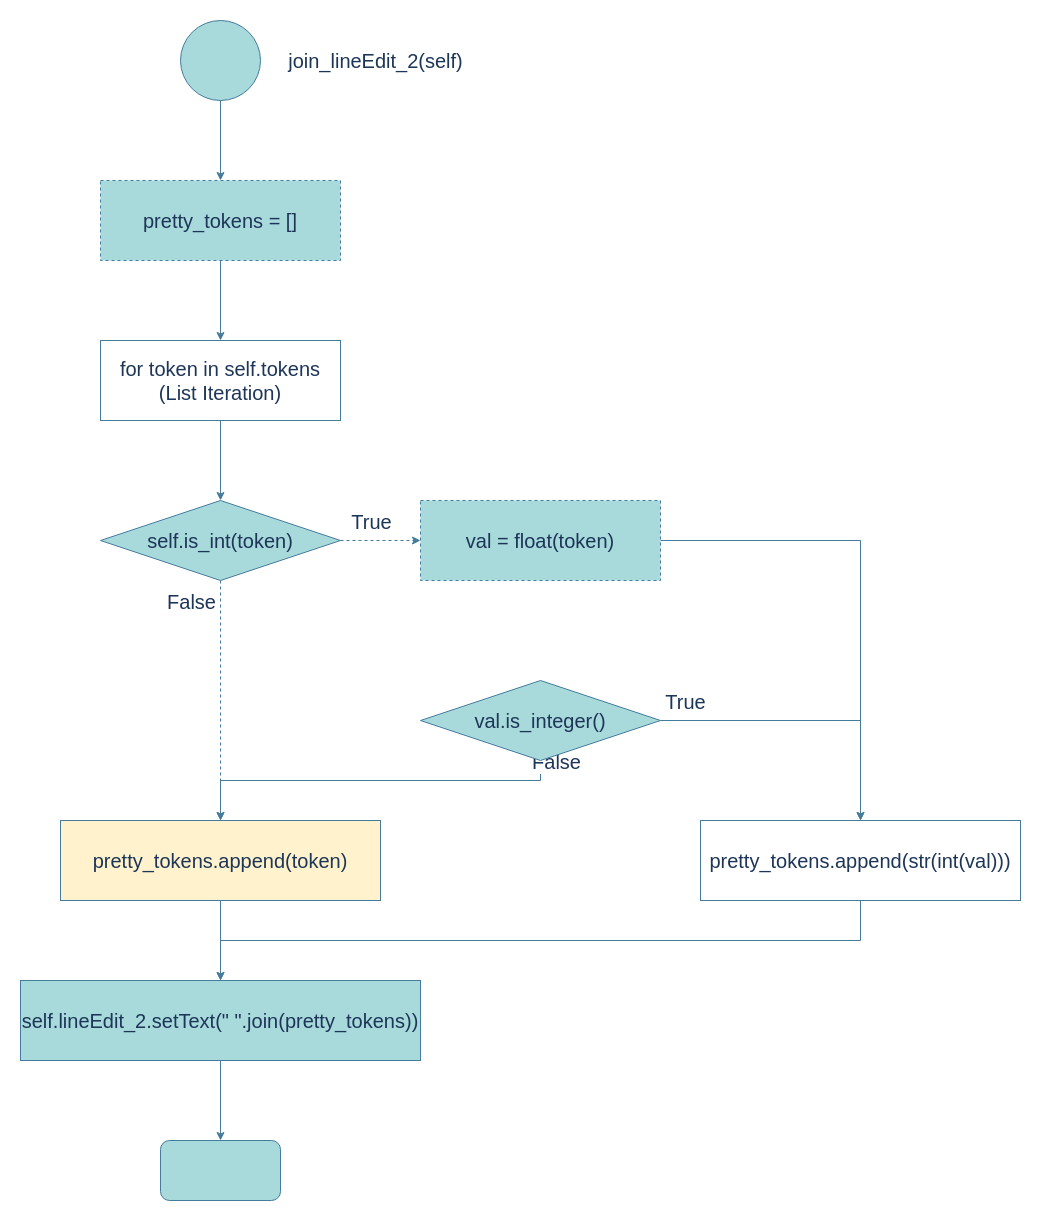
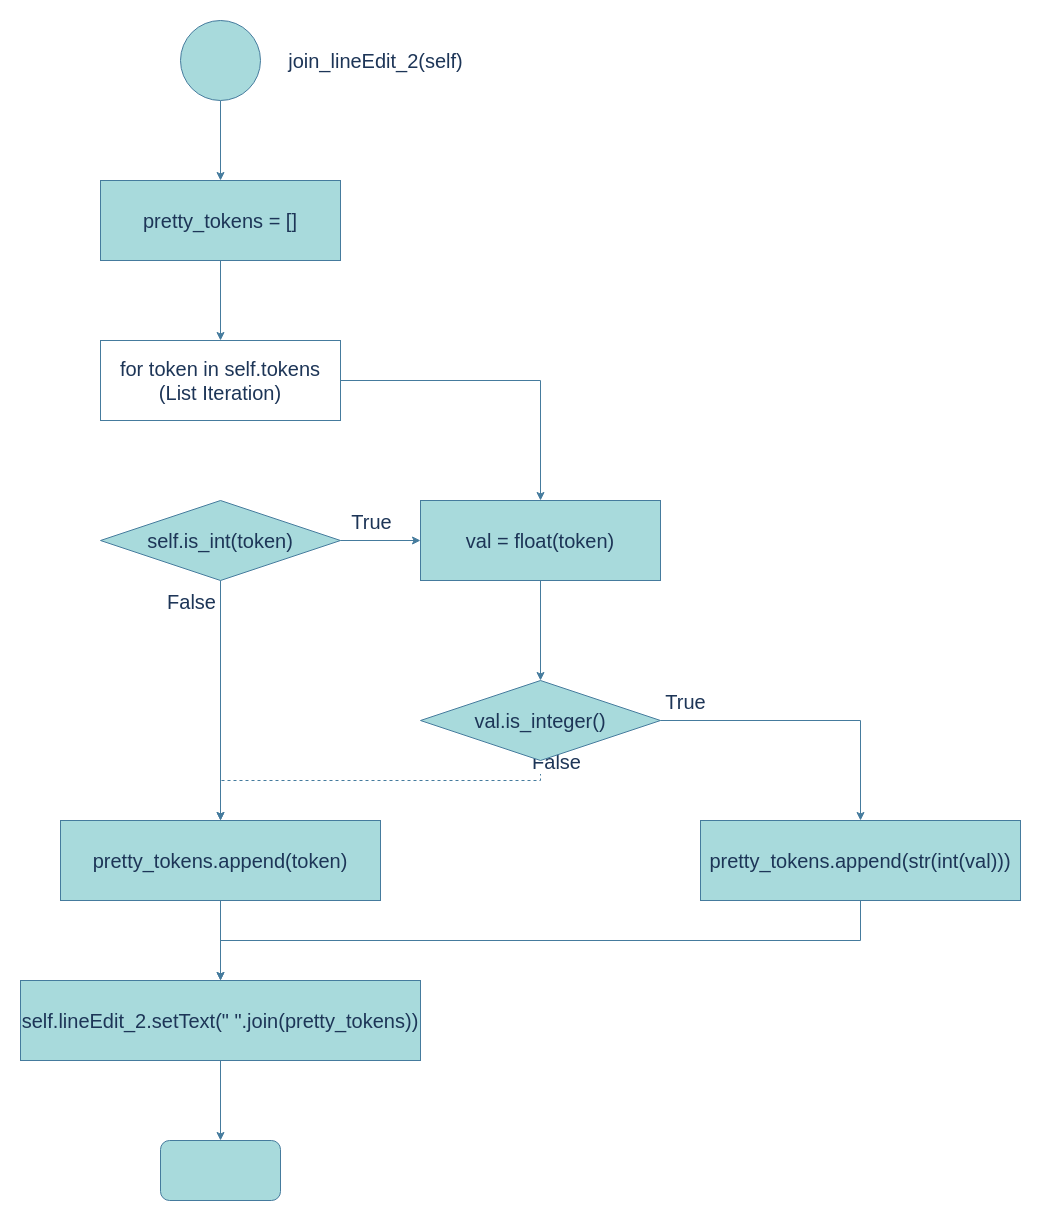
(221, 221) -> (221, 221)
(221, 457) -> (497, 381)
(377, 541) -> (377, 541)
(541, 541) -> (541, 541)
(849, 541) -> (541, 627)
(221, 680) -> (221, 680)
(386, 781) -> (386, 781)
(221, 861) -> (221, 861)
(861, 861) -> (861, 861)
